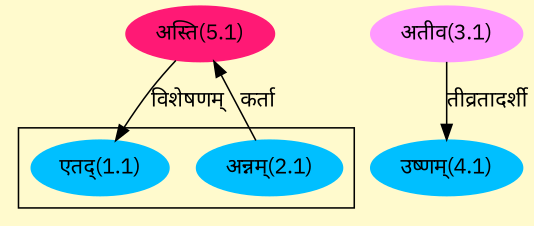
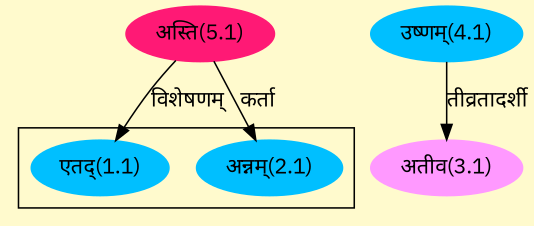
(447, 93) -> (447, 93)
(239, 108) -> (231, 94)
